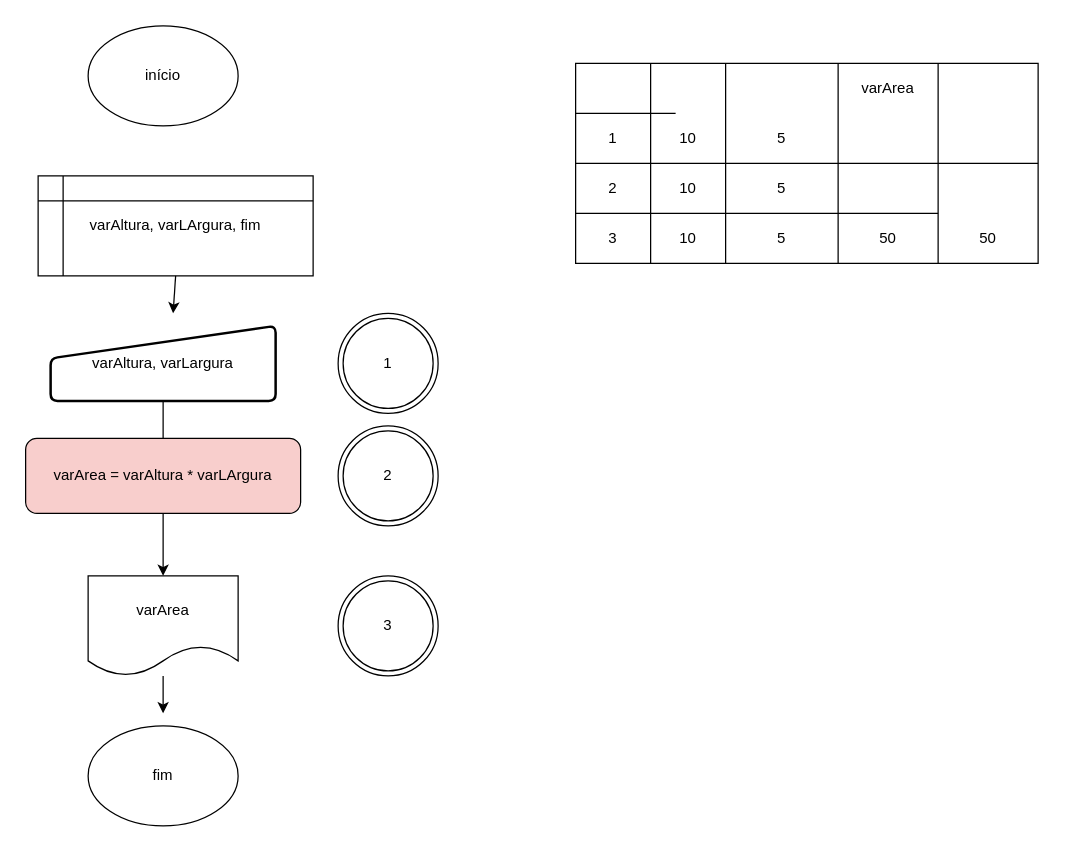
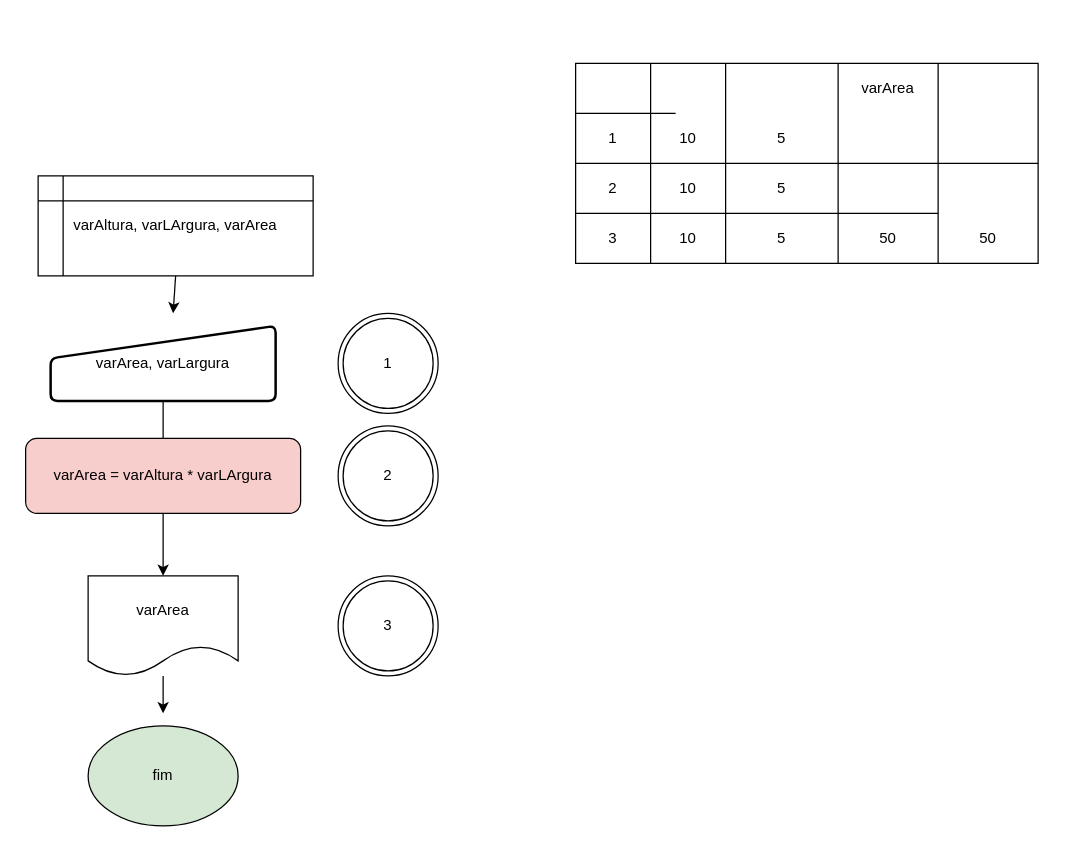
(163, 76) -> none
(176, 226) -> (176, 226)
(163, 363) -> (163, 363)
(163, 776) -> (163, 776)
